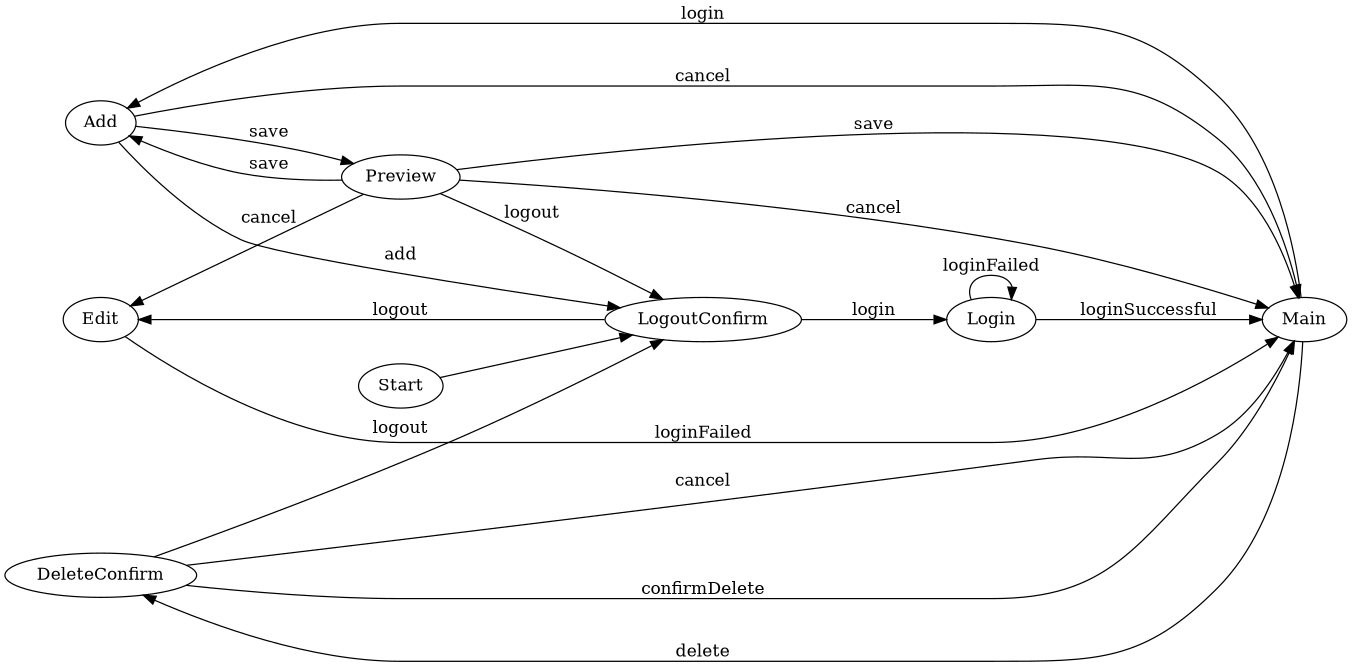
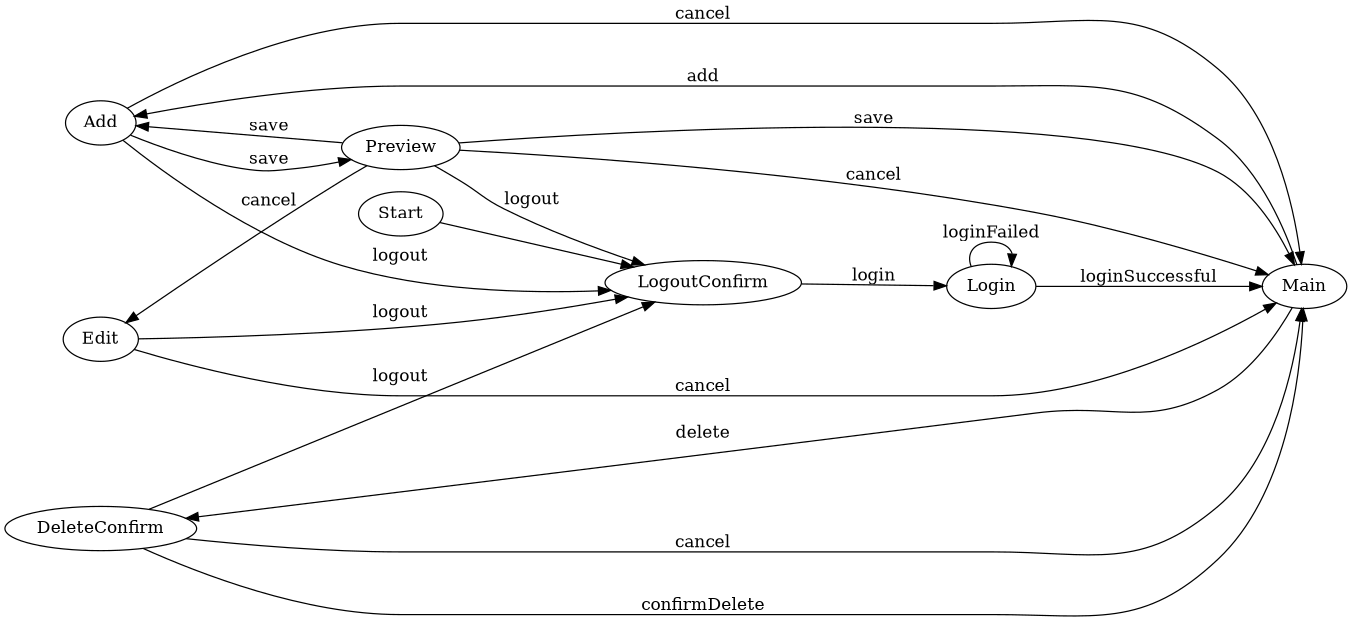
(703, 14) -> (703, 77)
(401, 255) -> (401, 256)
(378, 320) -> (378, 329)
(703, 433) -> (703, 387)
